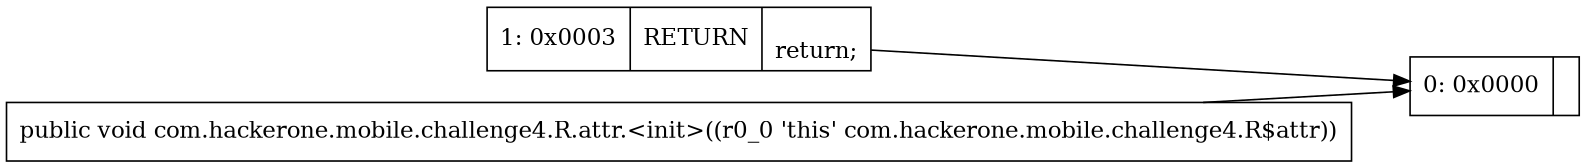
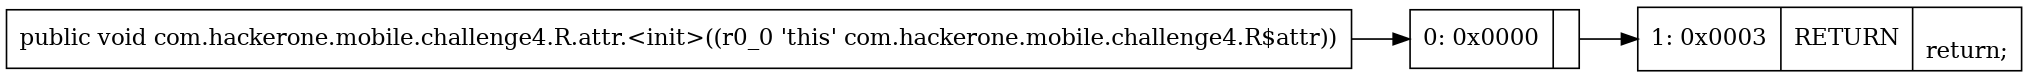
(1132, 65) -> (1600, 39)
